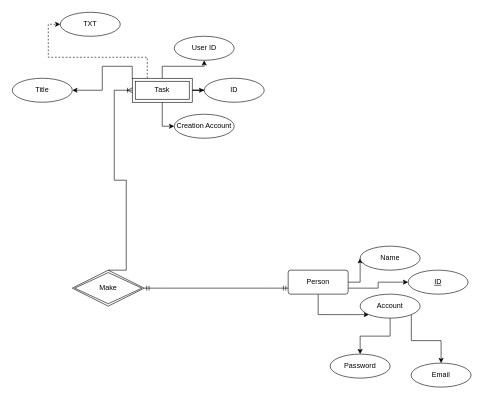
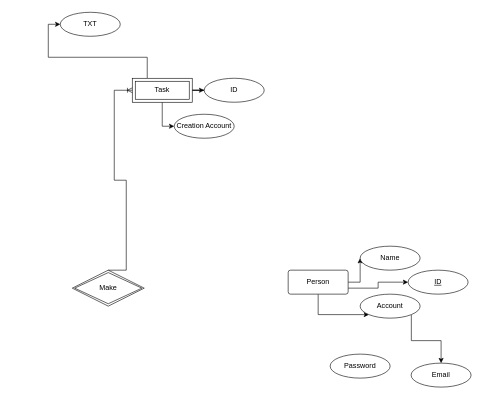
(204, 48) -> none
(88, 57) -> (88, 57)
(132, 66) -> none
(203, 66) -> none
(42, 90) -> none
(216, 288) -> none
(360, 336) -> none
